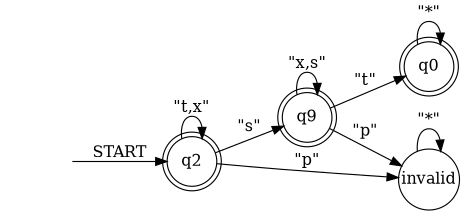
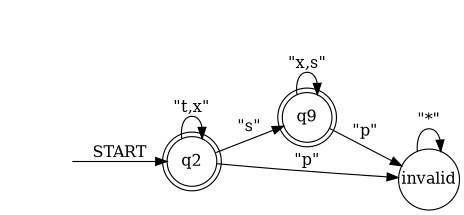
(429, 67) -> none
